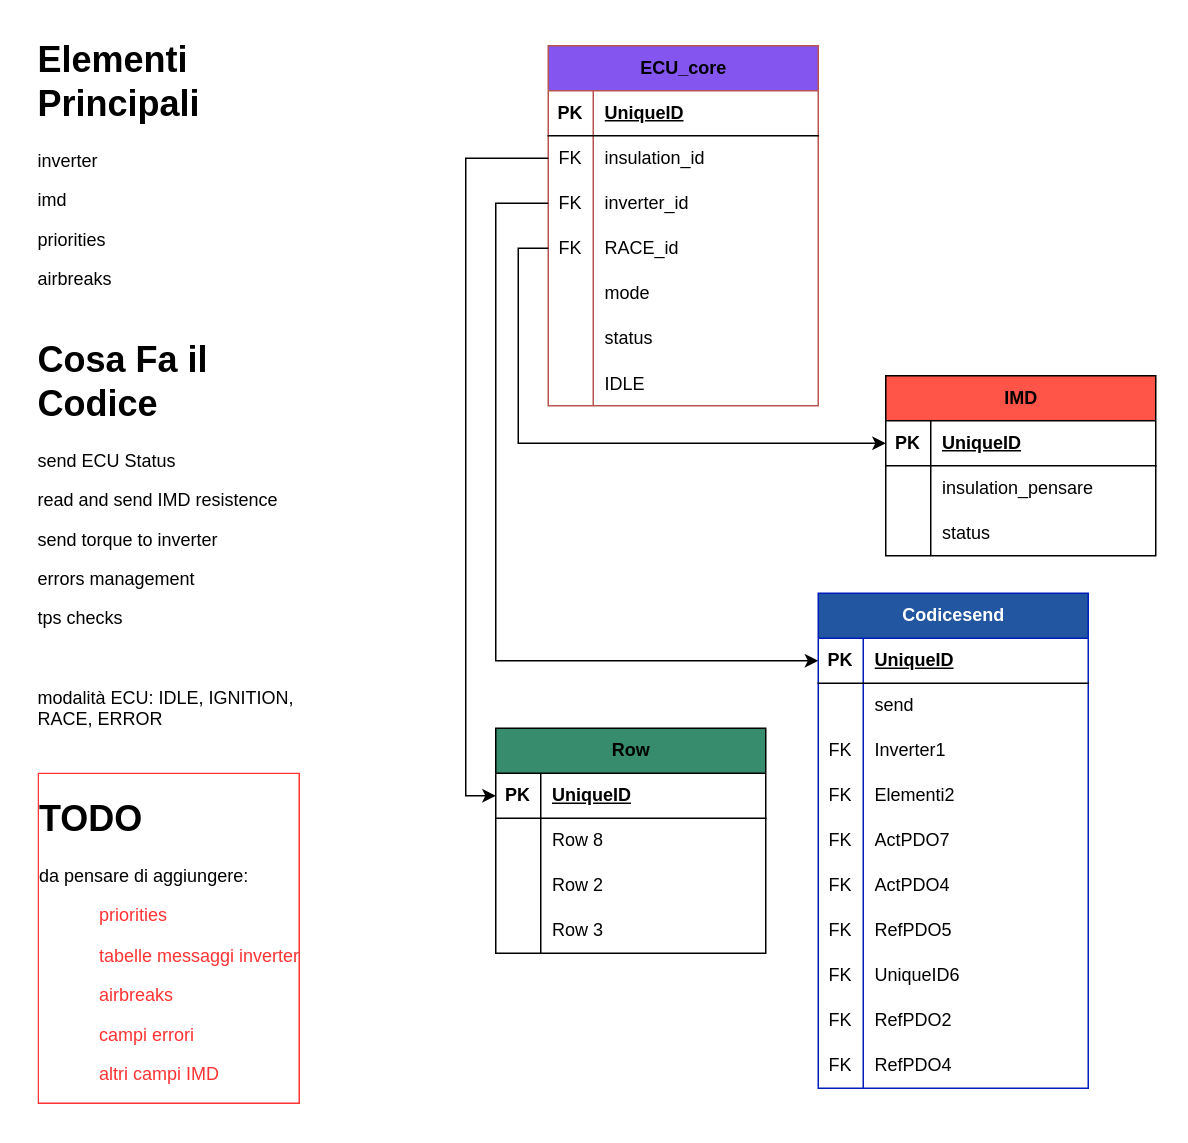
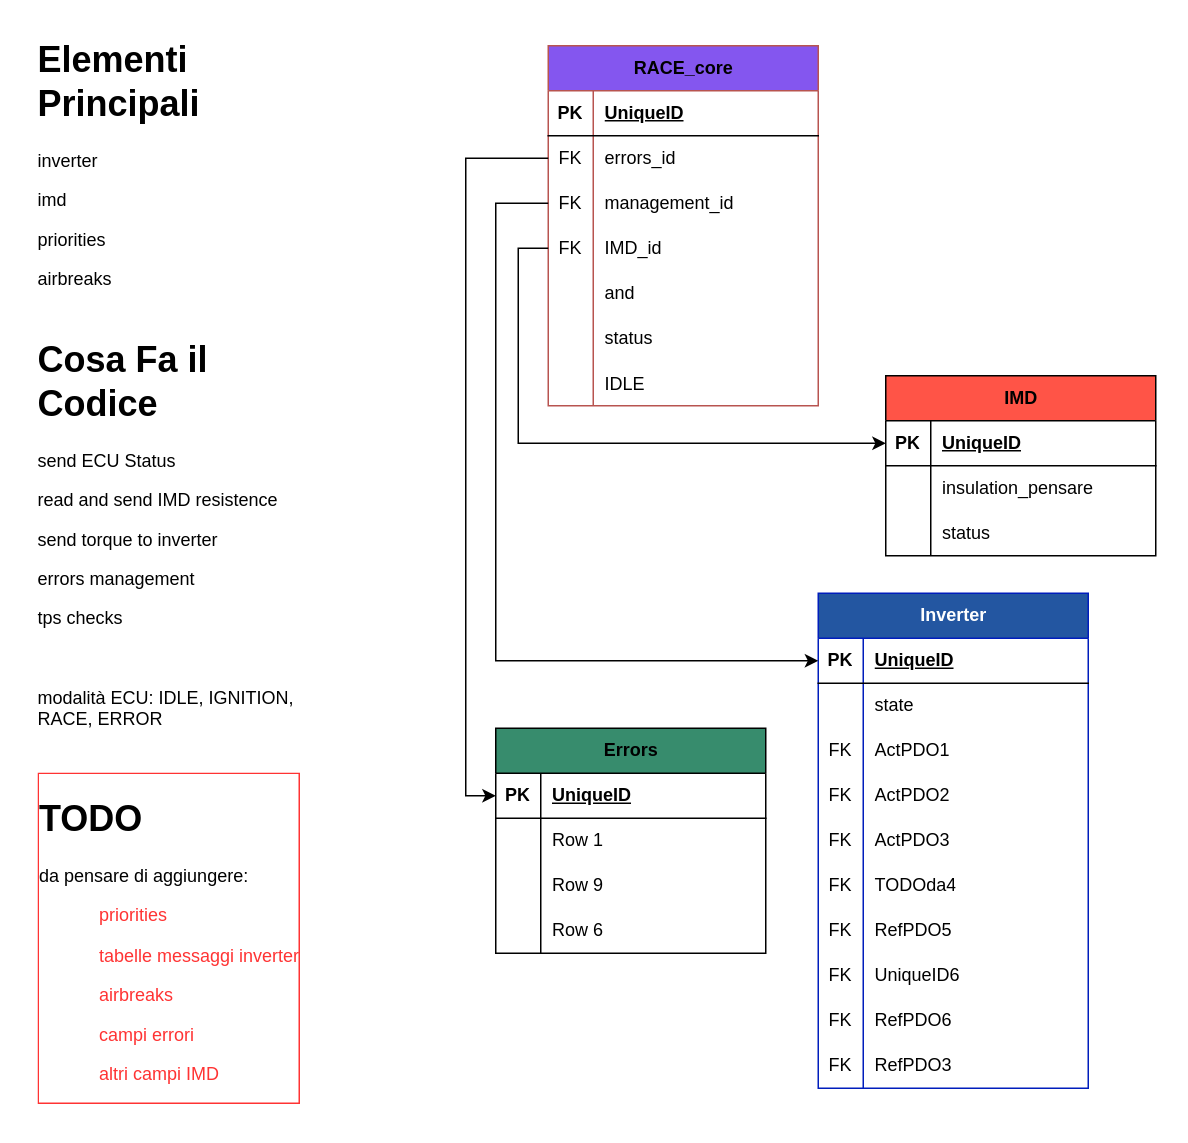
(684, 68) -> (684, 68)
(661, 158) -> (648, 158)
(656, 203) -> (668, 203)
(638, 248) -> (633, 248)
(625, 293) -> (620, 293)
(954, 616) -> (954, 616)
(895, 706) -> (900, 706)
(632, 751) -> (632, 751)
(921, 751) -> (911, 751)
(916, 796) -> (911, 796)
(576, 841) -> (576, 841)
(911, 841) -> (911, 841)
(576, 886) -> (576, 886)
(911, 886) -> (911, 886)
(576, 931) -> (576, 931)
(911, 1021) -> (911, 1021)
(911, 1066) -> (911, 1066)
